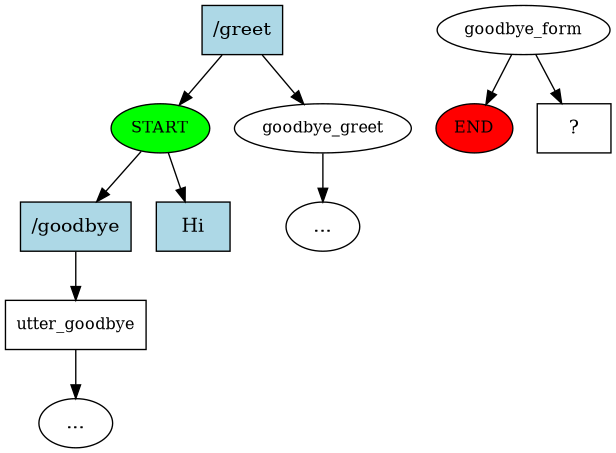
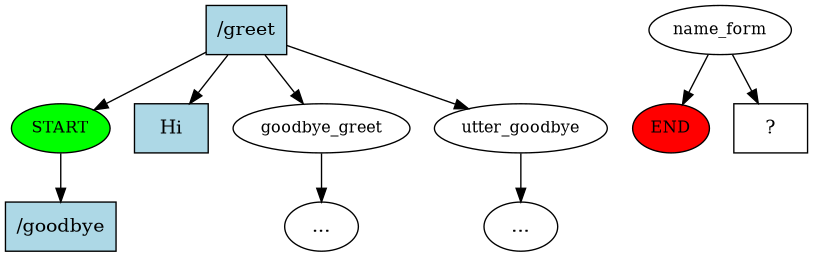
(524, 30) -> (720, 30)
(175, 171) -> (213, 74)
(76, 269) -> (371, 75)
(76, 325) -> (521, 128)
